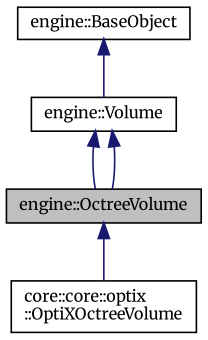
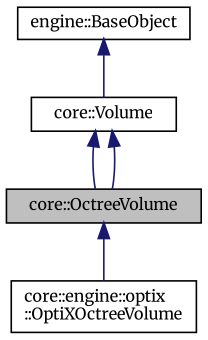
(104, 114) -> (104, 114)
(104, 206) -> (104, 206)
(104, 307) -> (104, 307)
